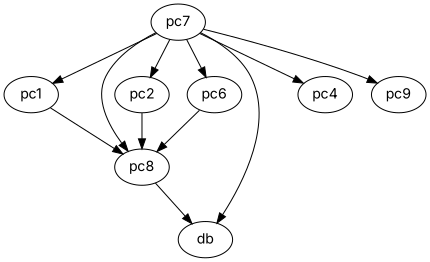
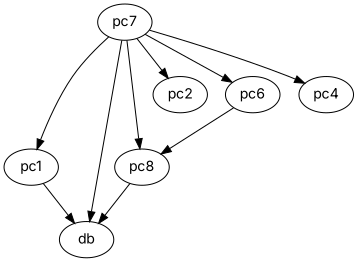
(399, 95) -> none
(142, 126) -> none
(82, 128) -> (56, 199)
